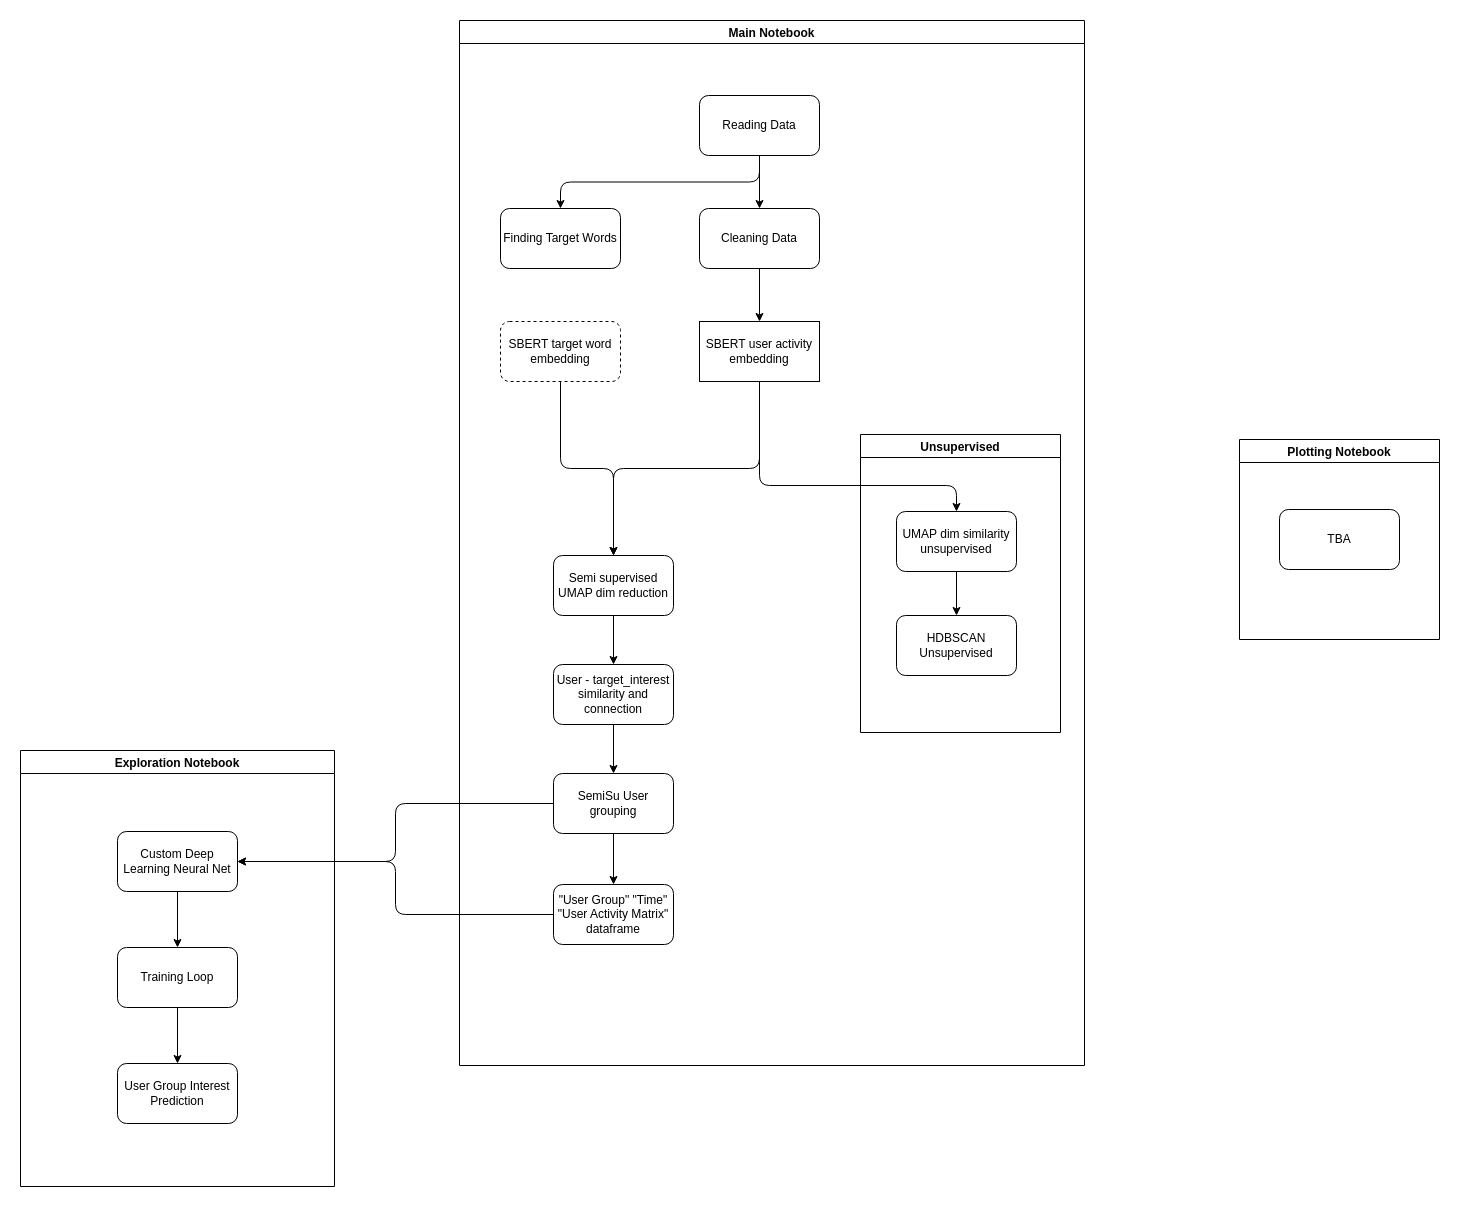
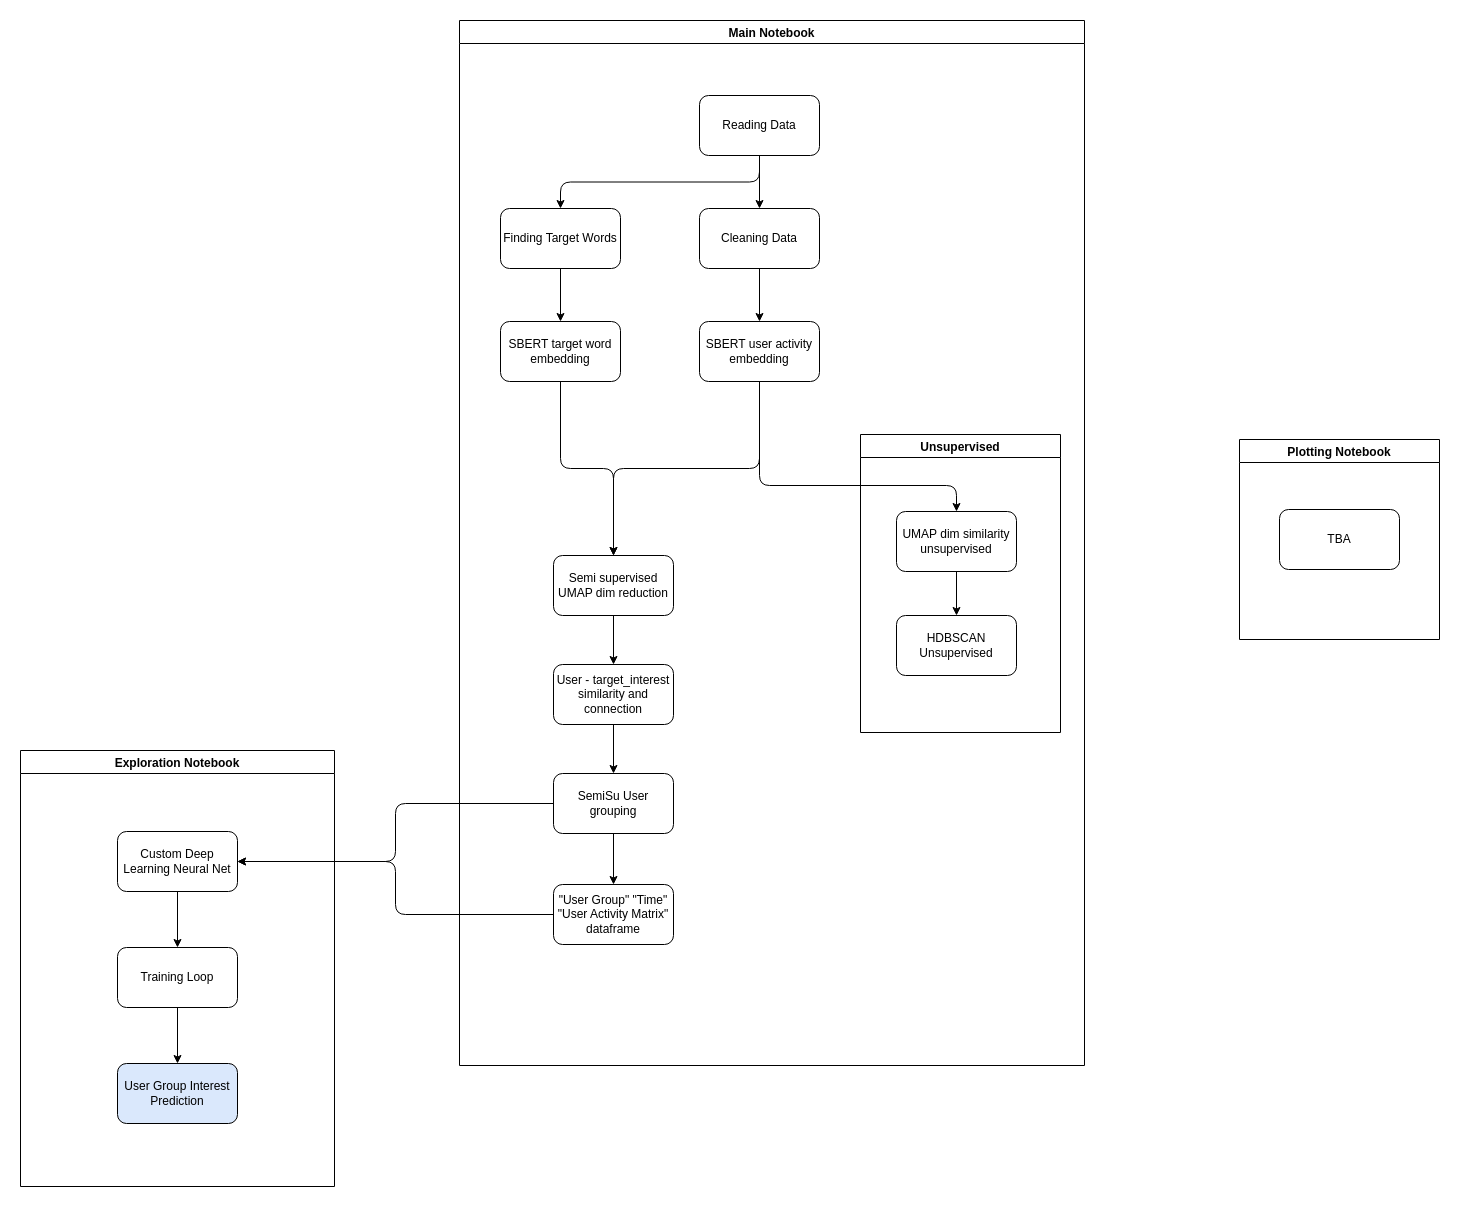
none -> (561, 292)
(561, 352) -> (561, 352)
(760, 352) -> (760, 352)
(178, 1094) -> (178, 1094)
